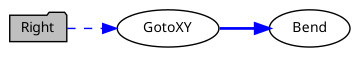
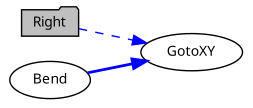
(237, 28) -> (110, 68)
